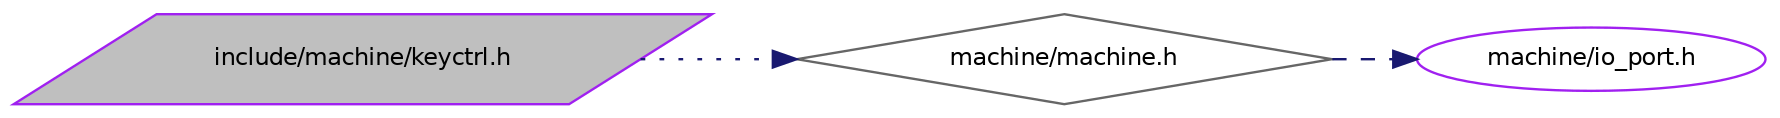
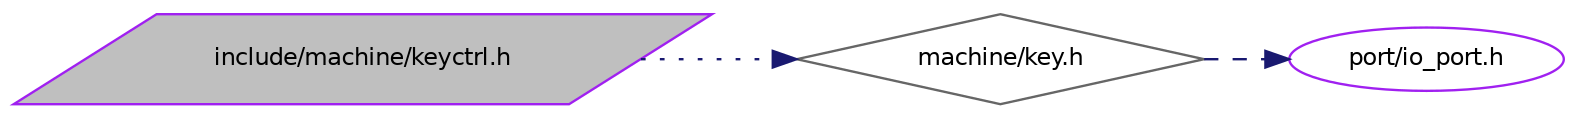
(1064, 59) -> (1000, 59)
(1591, 59) -> (1427, 59)
